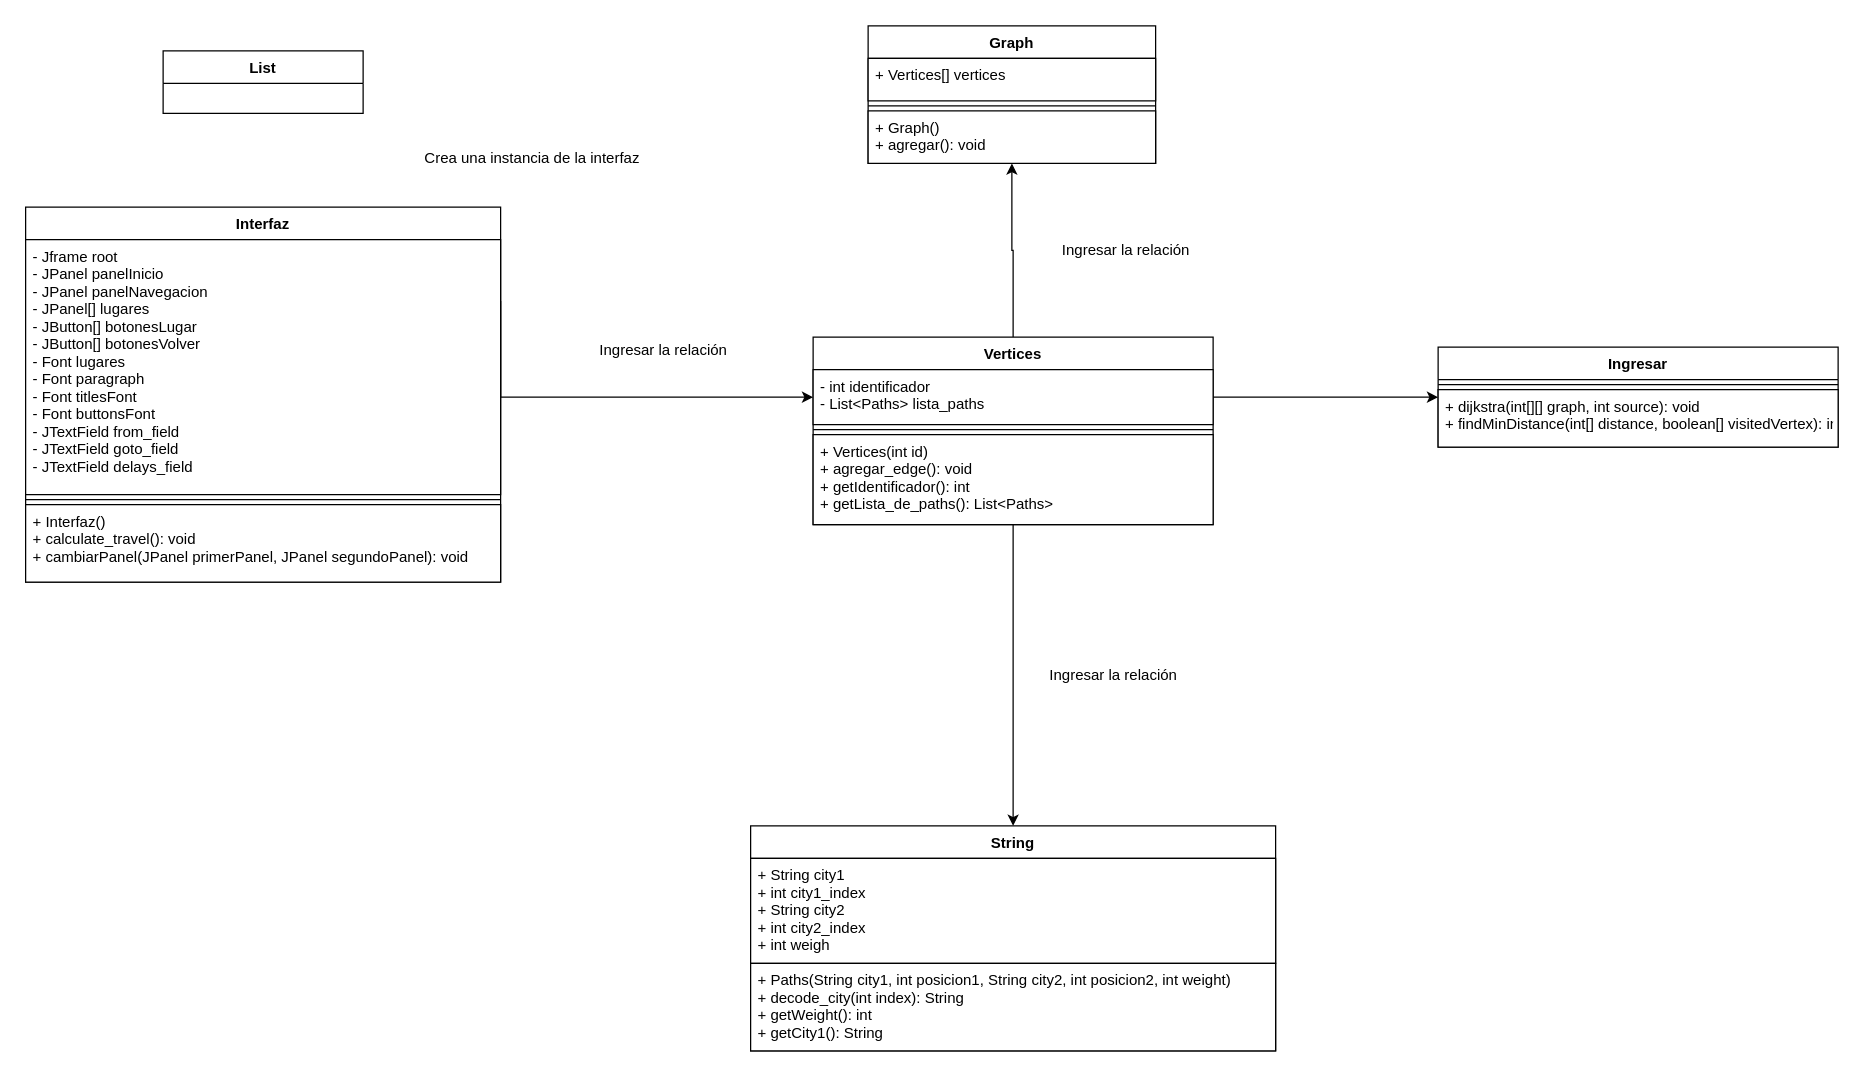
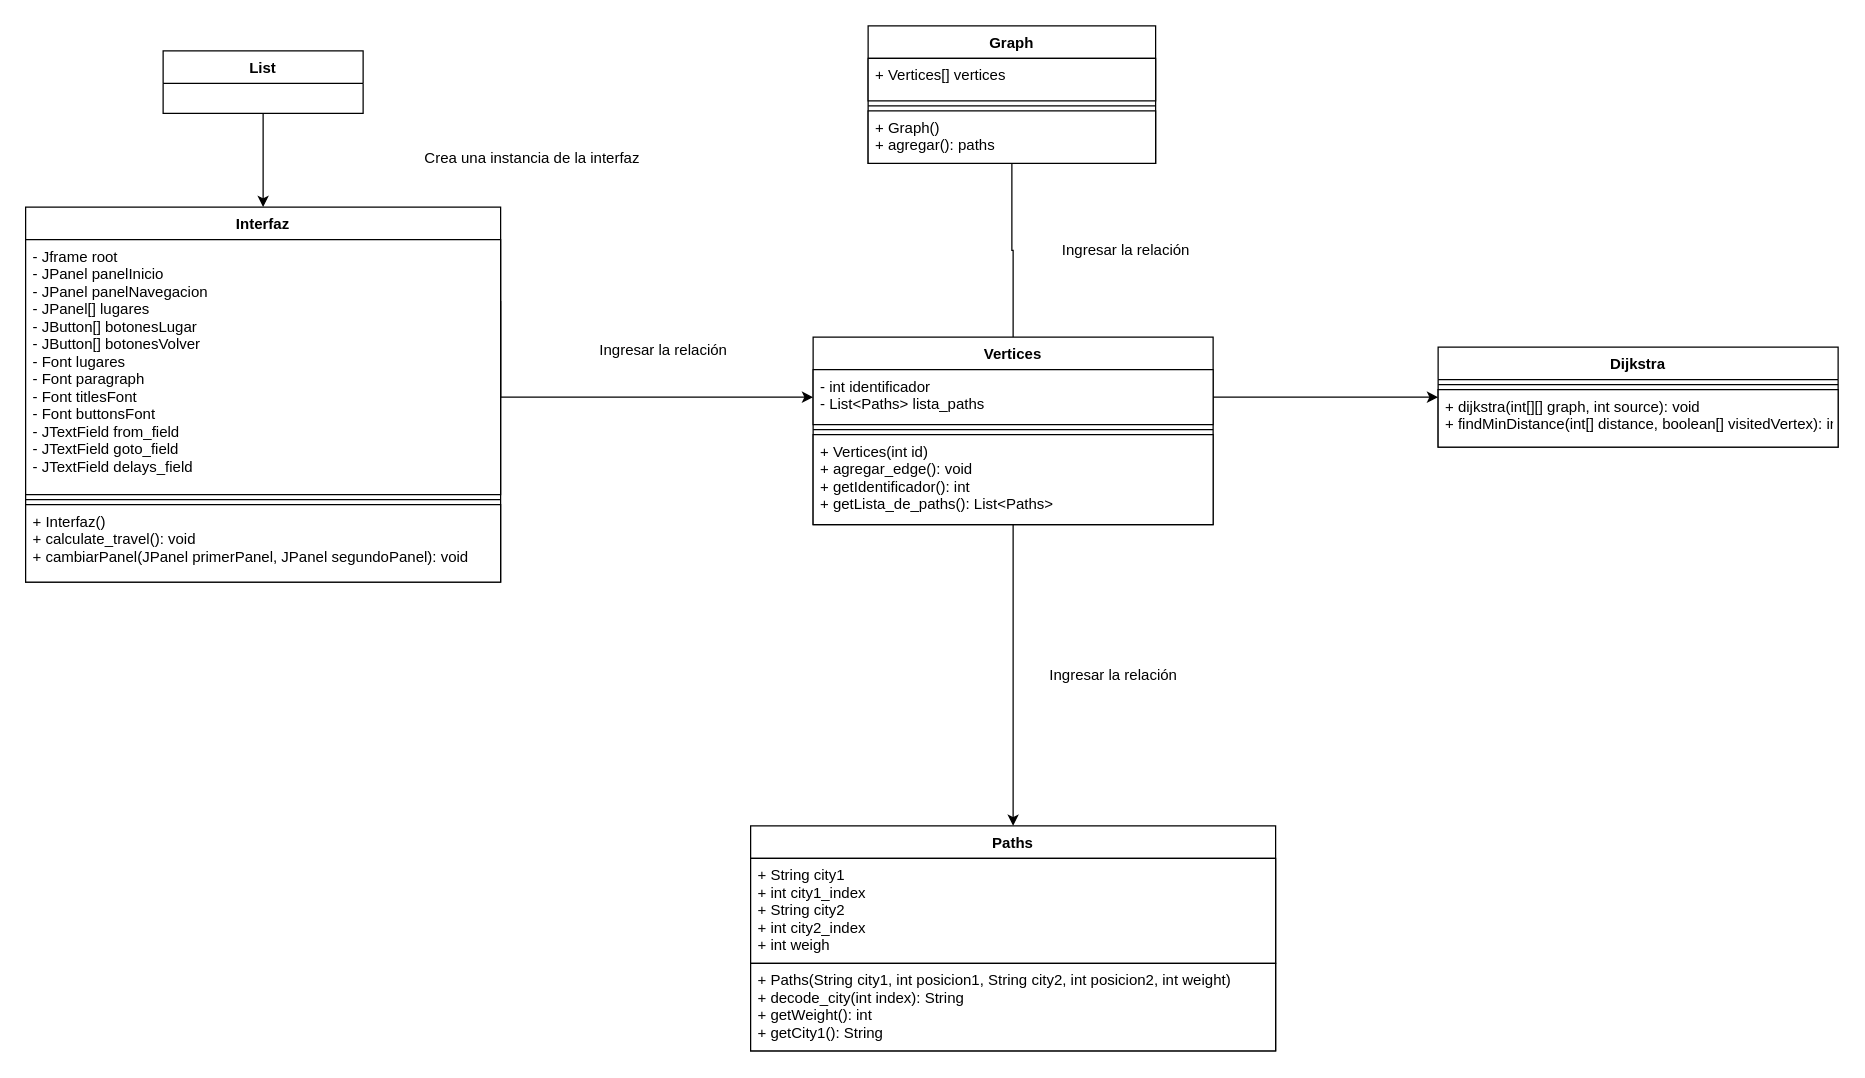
(911, 128) -> (911, 128)
none -> (263, 158)
(1012, 173) -> (1012, 170)
(1638, 364) -> (1638, 364)
(1013, 843) -> (1013, 843)
